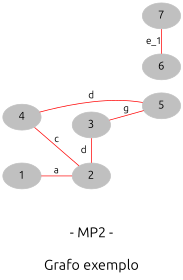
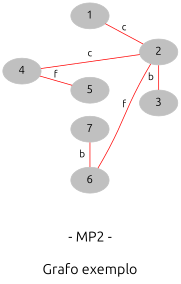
(154, 41) -> (83, 155)
(91, 96) -> (56, 75)
(127, 115) -> none
none -> (124, 116)
(84, 150) -> (151, 77)
(57, 171) -> (124, 28)
